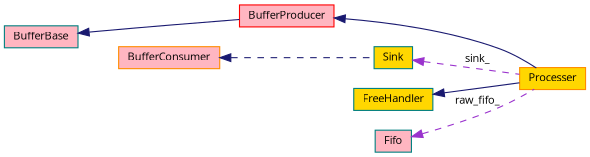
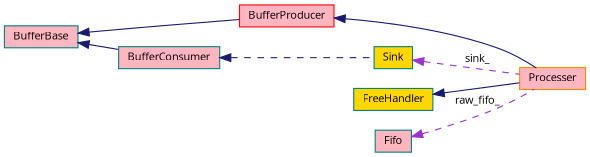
none -> (104, 47)
(169, 58) -> (169, 58)
(553, 79) -> (553, 79)
